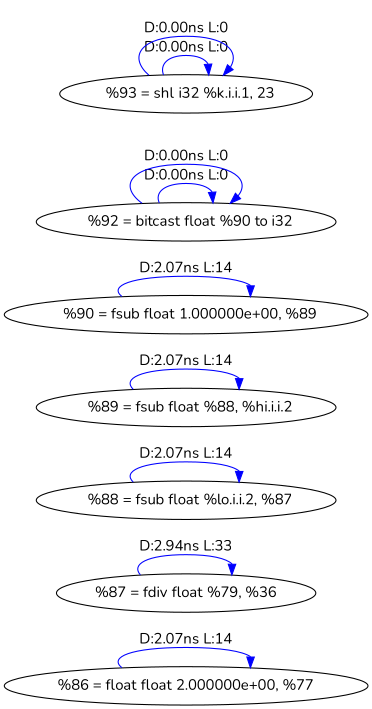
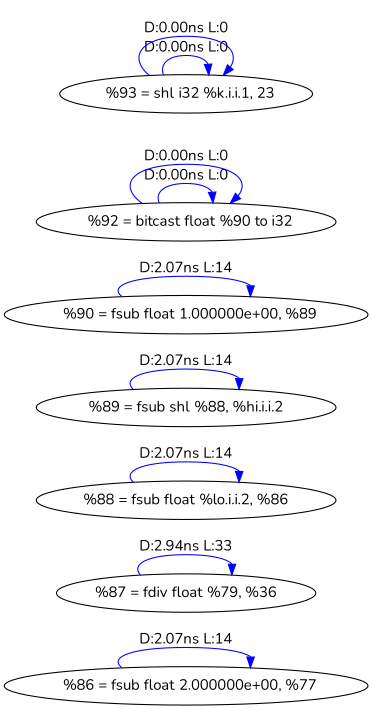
(186, 407) -> (186, 407)
(186, 500) -> (186, 500)
(186, 686) -> (186, 686)
